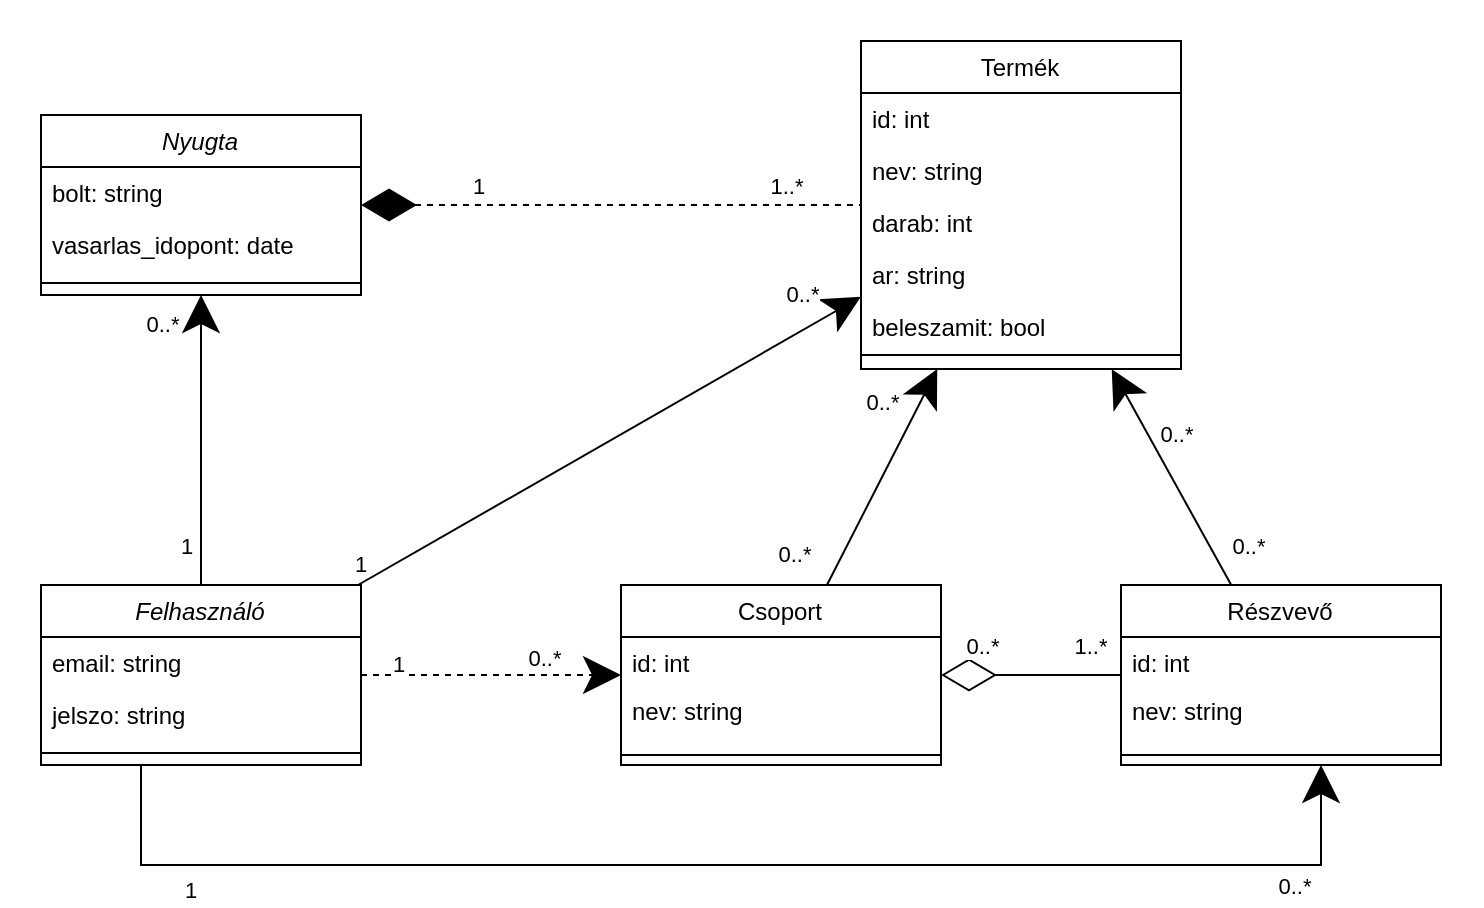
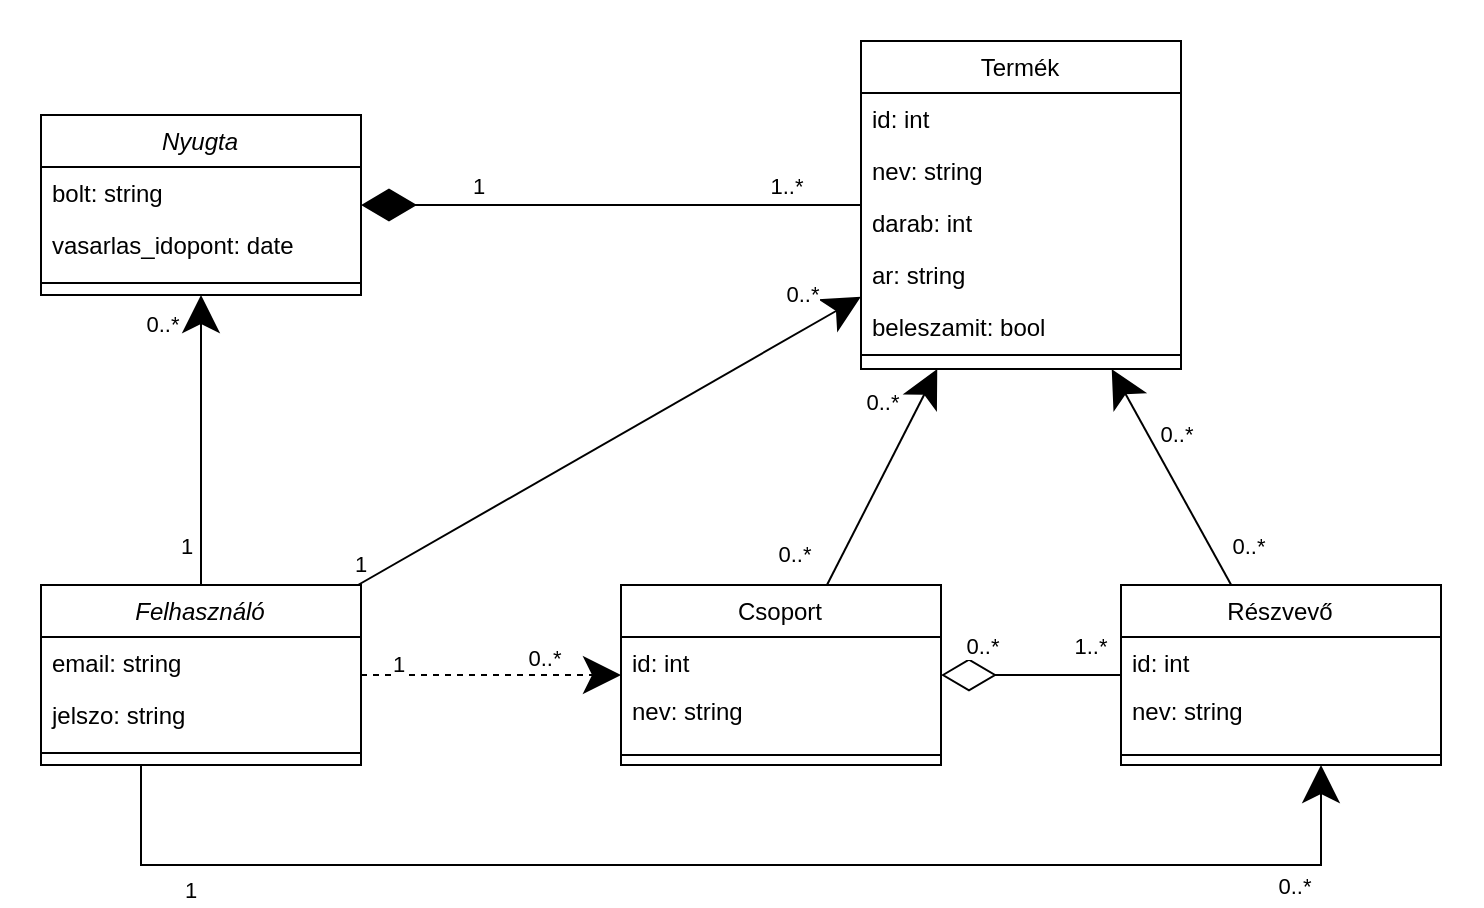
(638, 205) -> (638, 205)
